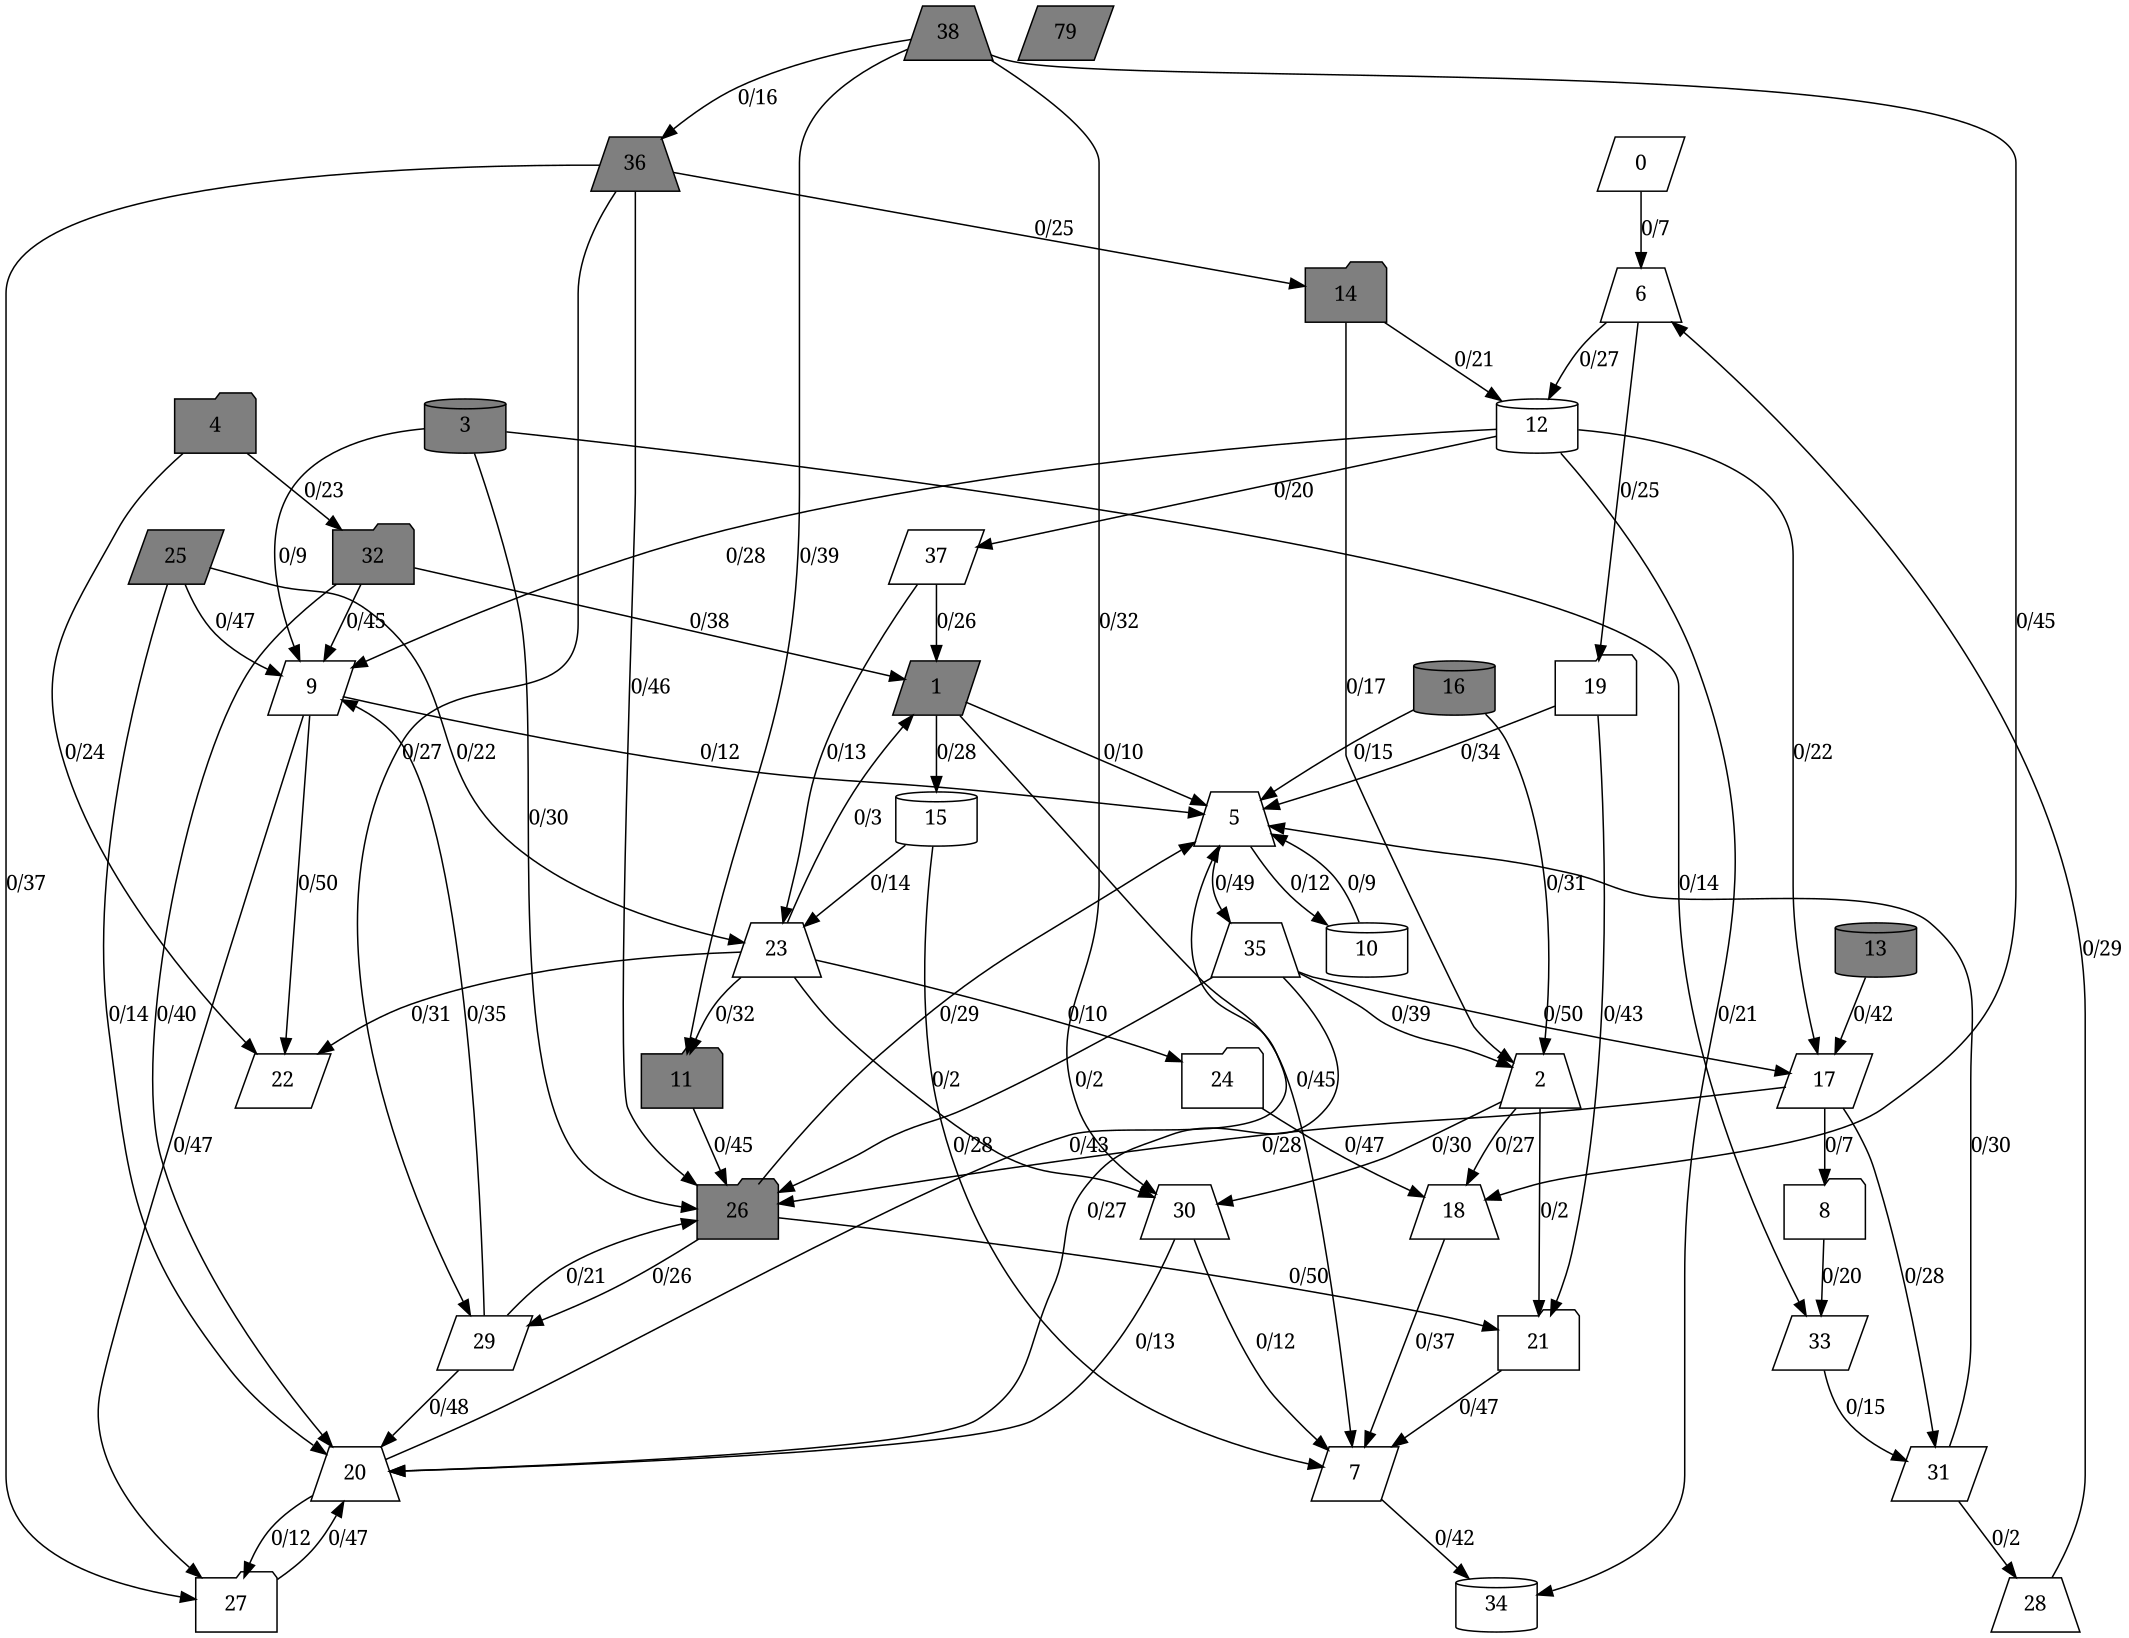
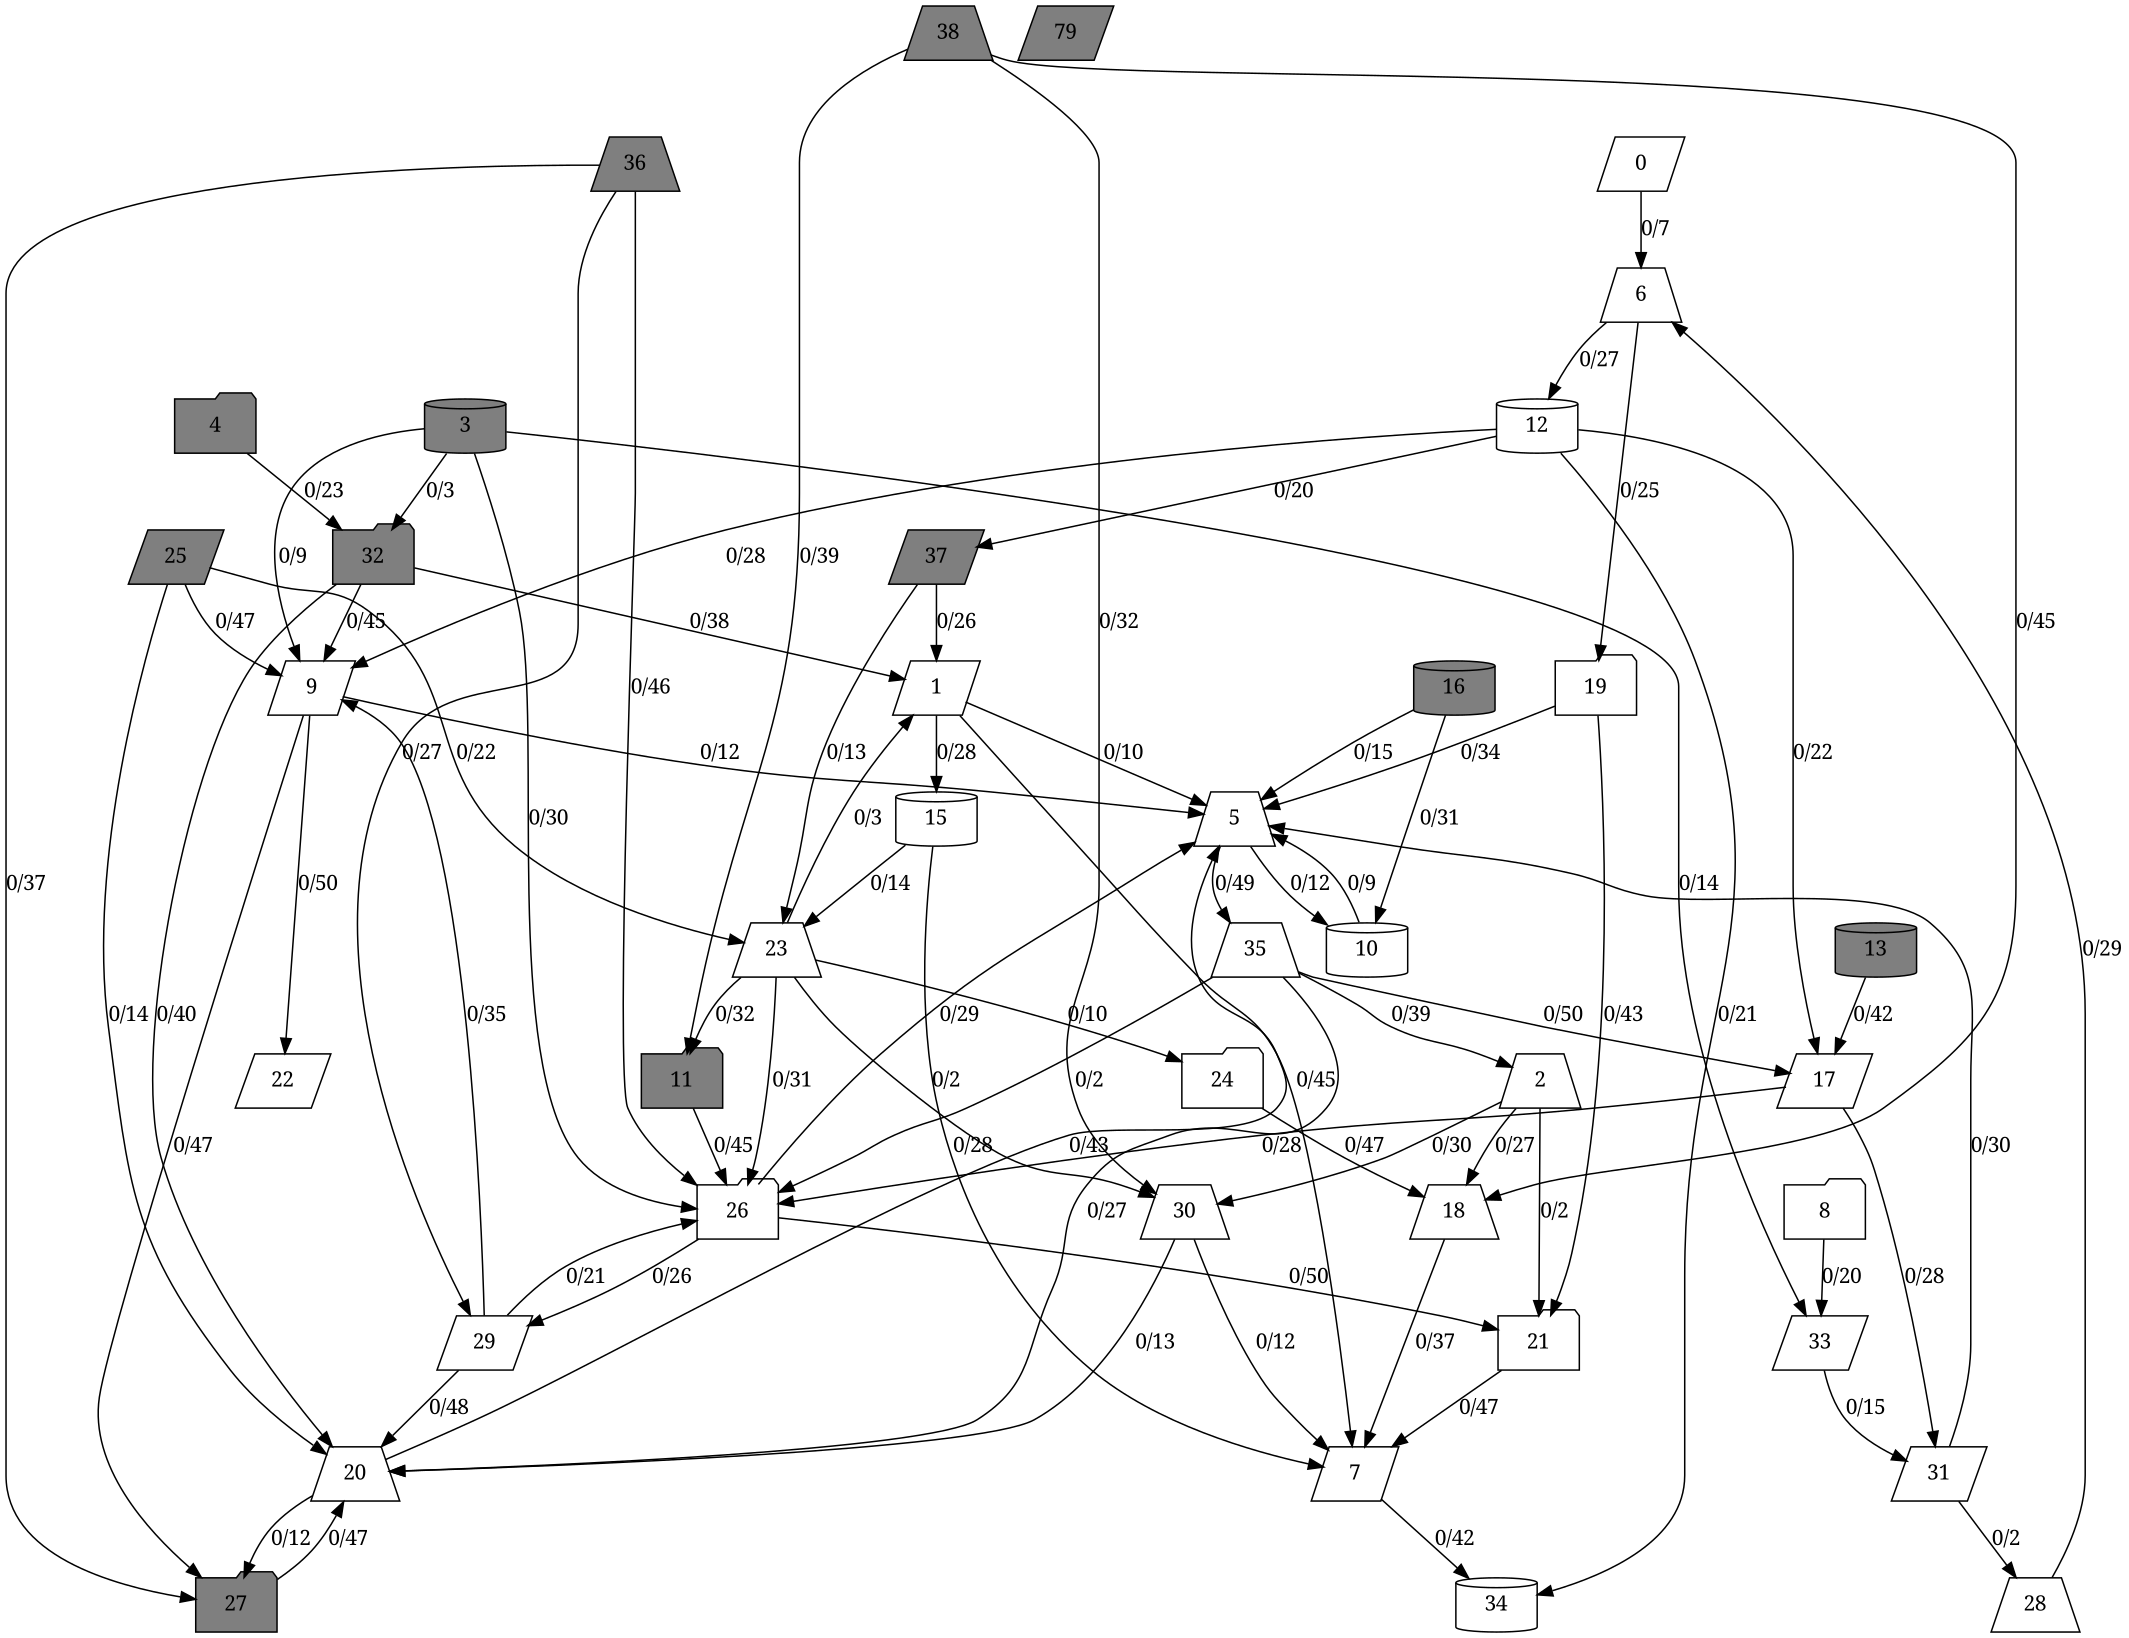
(786, 68) -> none
(1346, 295) -> none
none -> (424, 485)
(936, 557) -> (936, 557)
(936, 688) -> (936, 688)
(63, 756) -> none
(1544, 878) -> (1413, 811)
(519, 976) -> (769, 1074)
(1825, 1144) -> none
(738, 1212) -> (738, 1212)
(236, 1605) -> (236, 1605)
